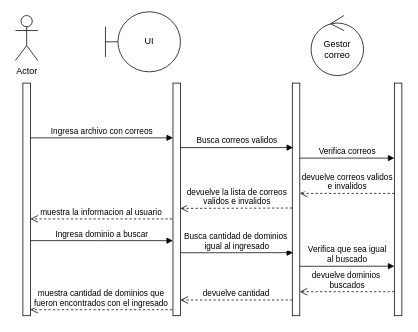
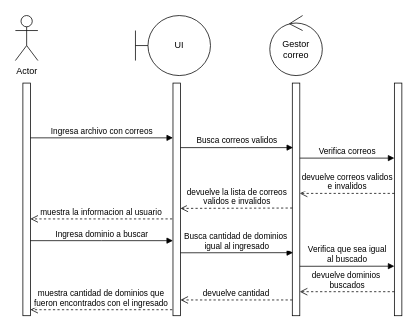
(143, 42) -> (173, 45)
(337, 45) -> (296, 45)
